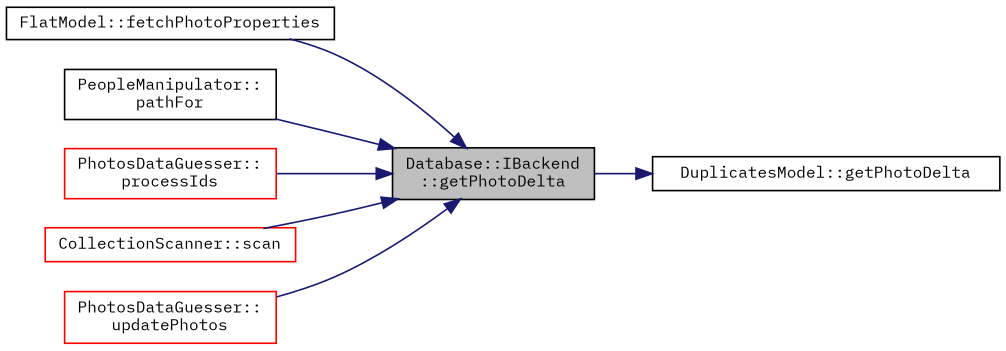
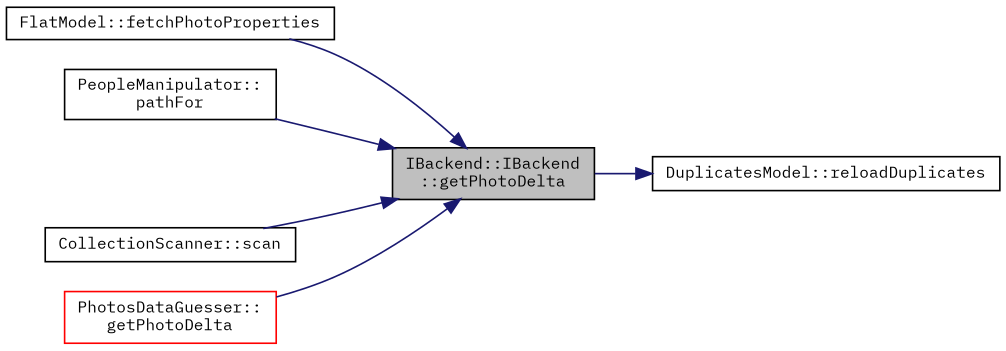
(170, 174) -> none
(493, 174) -> (493, 174)
(826, 174) -> (826, 174)
(170, 245) -> (170, 245)
(170, 317) -> (170, 317)
